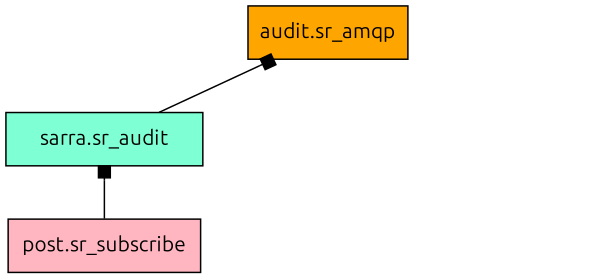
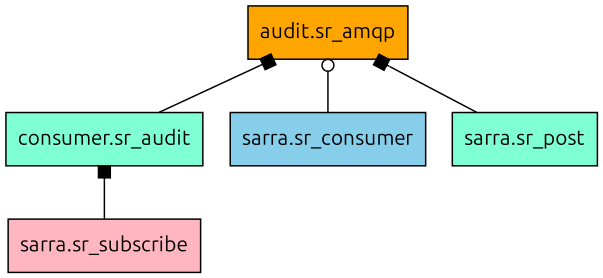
(104, 139) -> (104, 139)
none -> (328, 139)
none -> (525, 139)
(104, 246) -> (104, 246)
